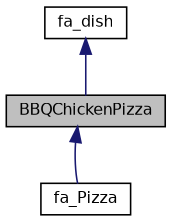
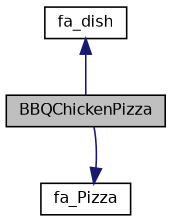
(75, 163) -> (96, 147)
